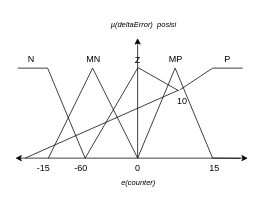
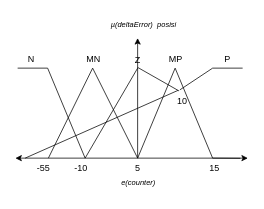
(44, 168) -> (44, 168)
(82, 168) -> (82, 168)
(138, 168) -> (138, 168)
